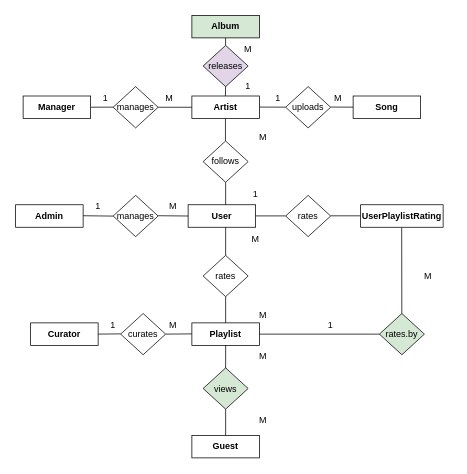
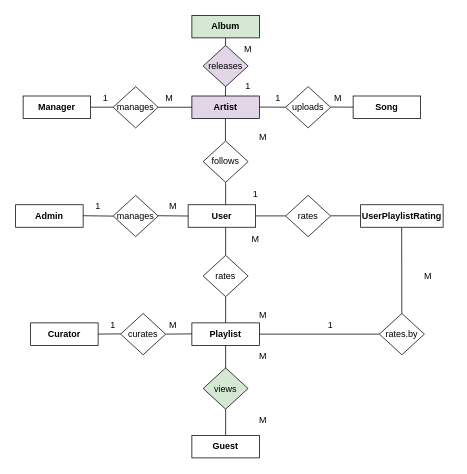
(225, 107) -> (225, 107)
(402, 334) -> (402, 334)
